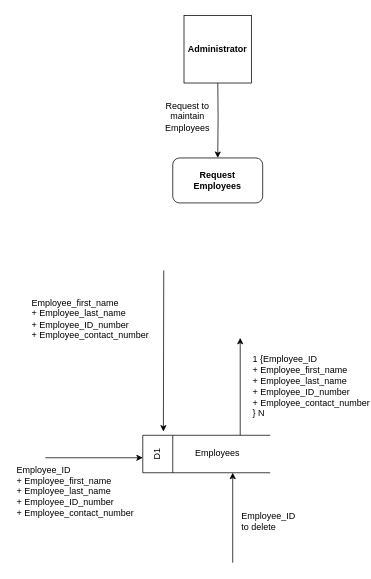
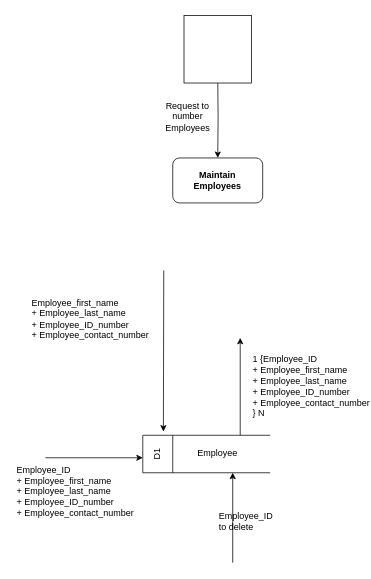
(218, 49) -> none
(188, 117) -> (188, 117)
(218, 180) -> (218, 180)
(218, 453) -> (218, 453)
(263, 522) -> (240, 522)
